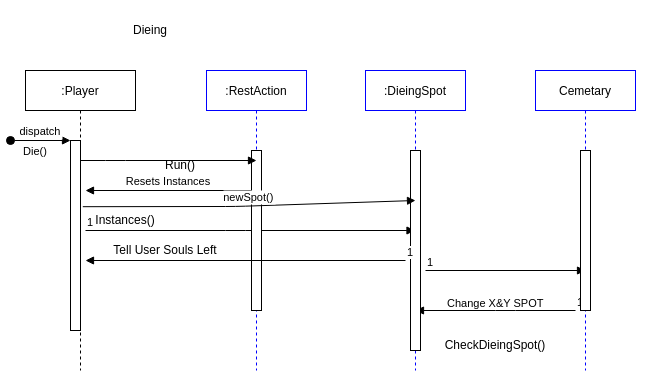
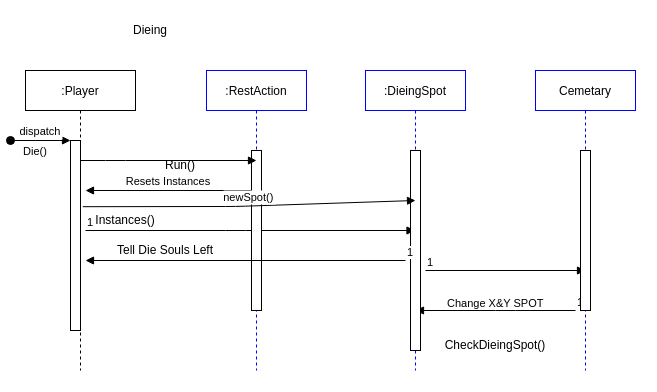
(166, 251) -> (166, 251)
